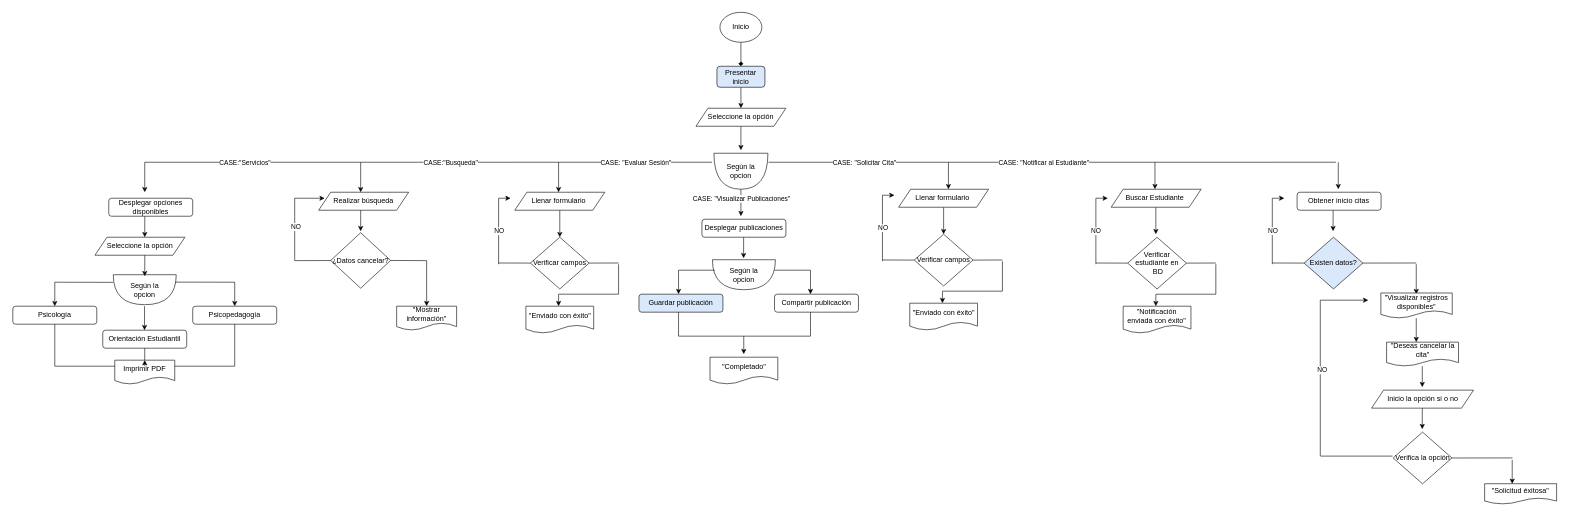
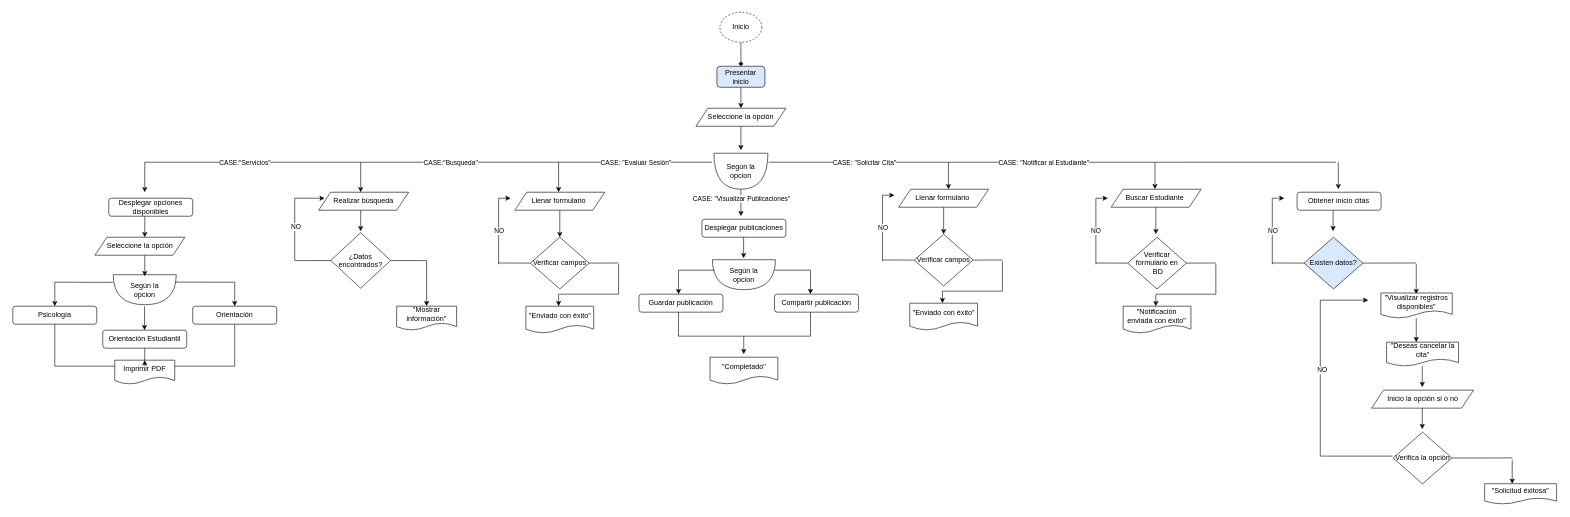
(741, 27) -> (741, 27)
(360, 261) -> (360, 261)
(1157, 263) -> (1157, 263)
(681, 303) -> (681, 303)
(234, 315) -> (234, 315)
